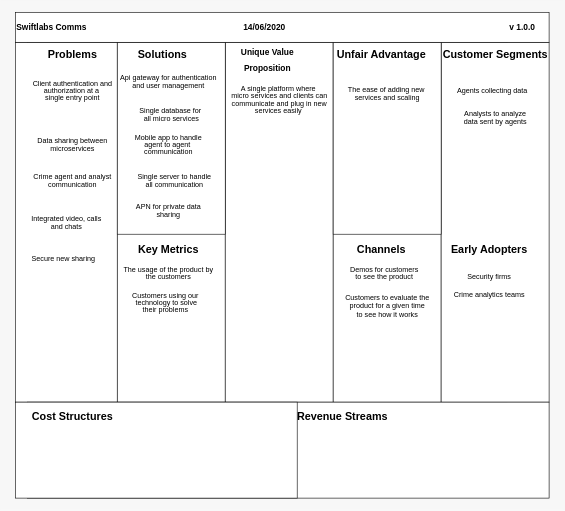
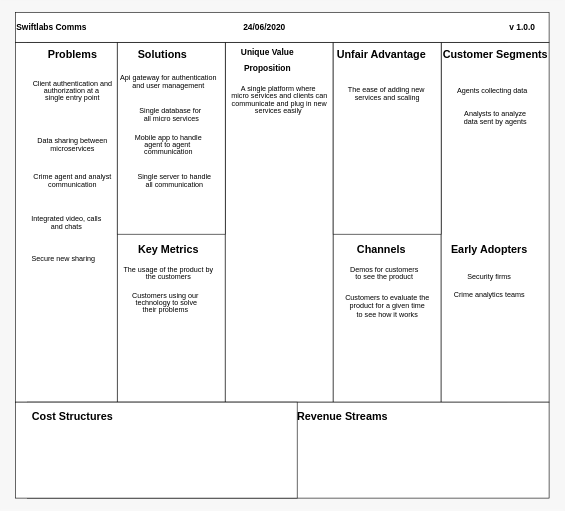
(265, 27) -> (265, 27)
(168, 210) -> none
